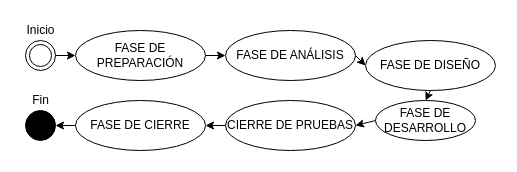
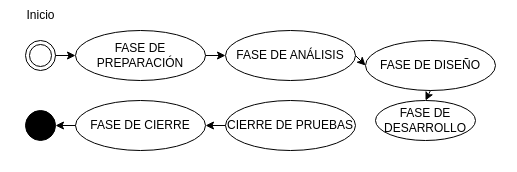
(41, 31) -> (41, 16)
(41, 101) -> none
(369, 122) -> none
